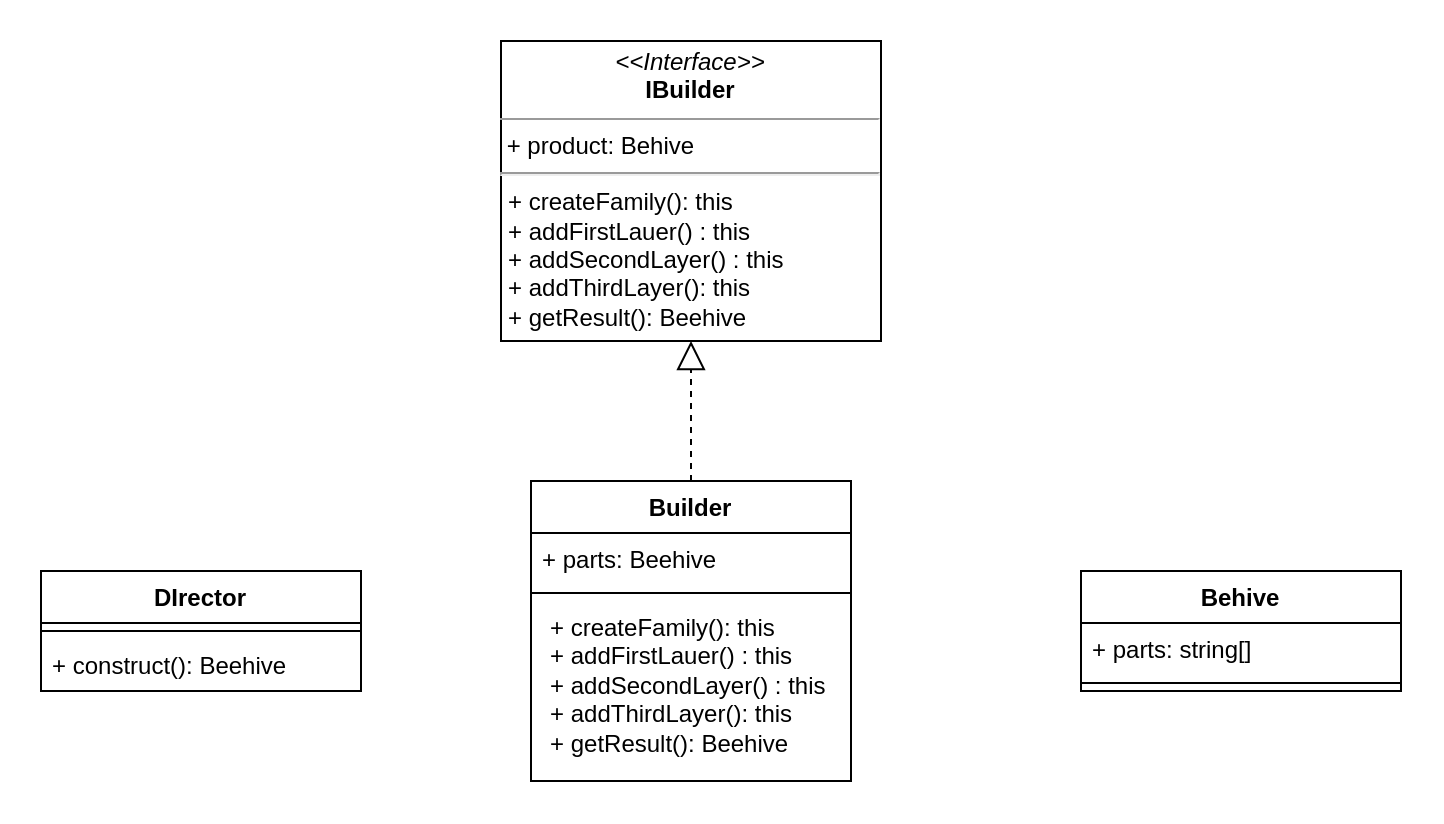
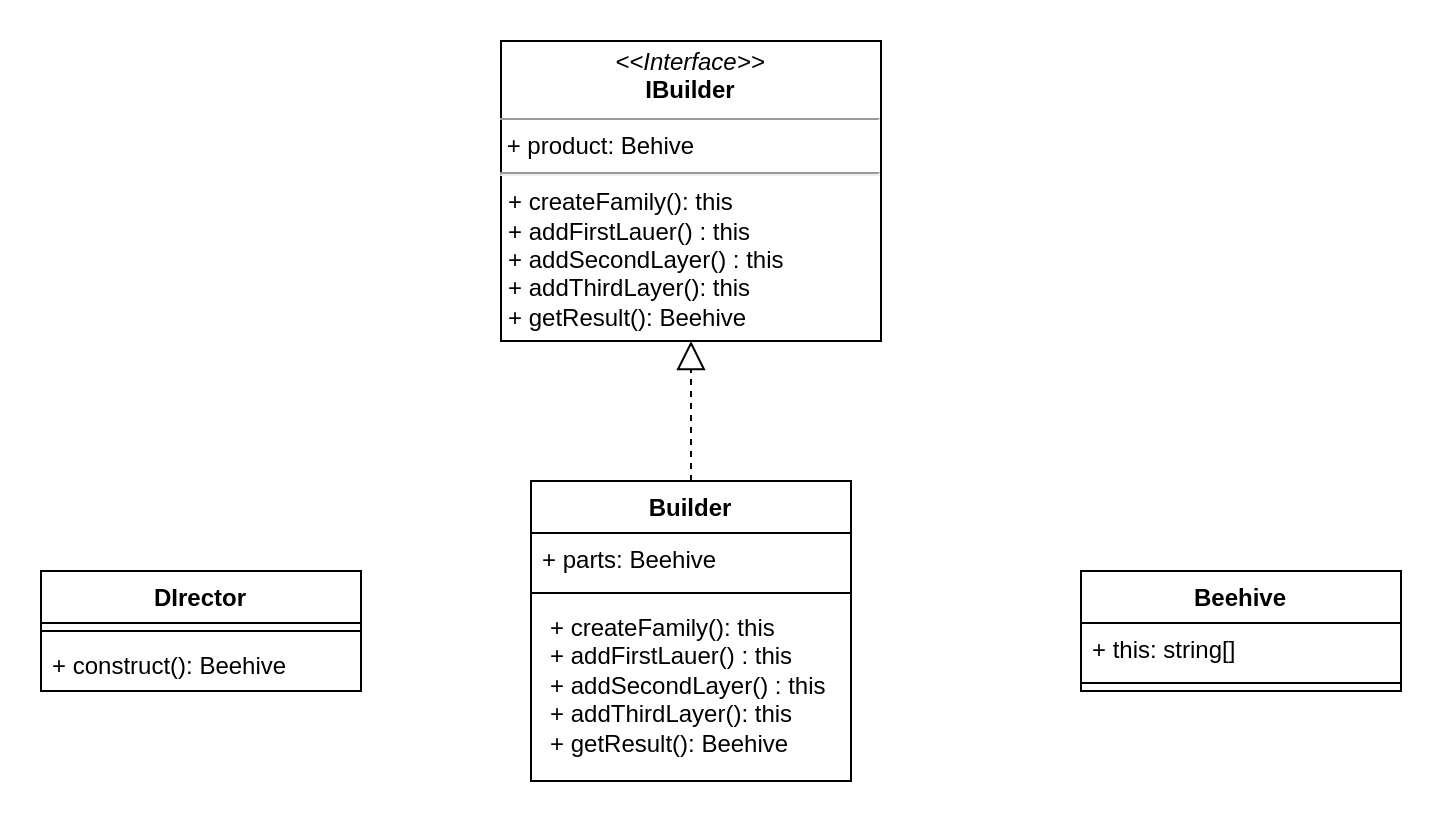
(1241, 599) -> (1241, 599)
(1195, 651) -> (1185, 651)
